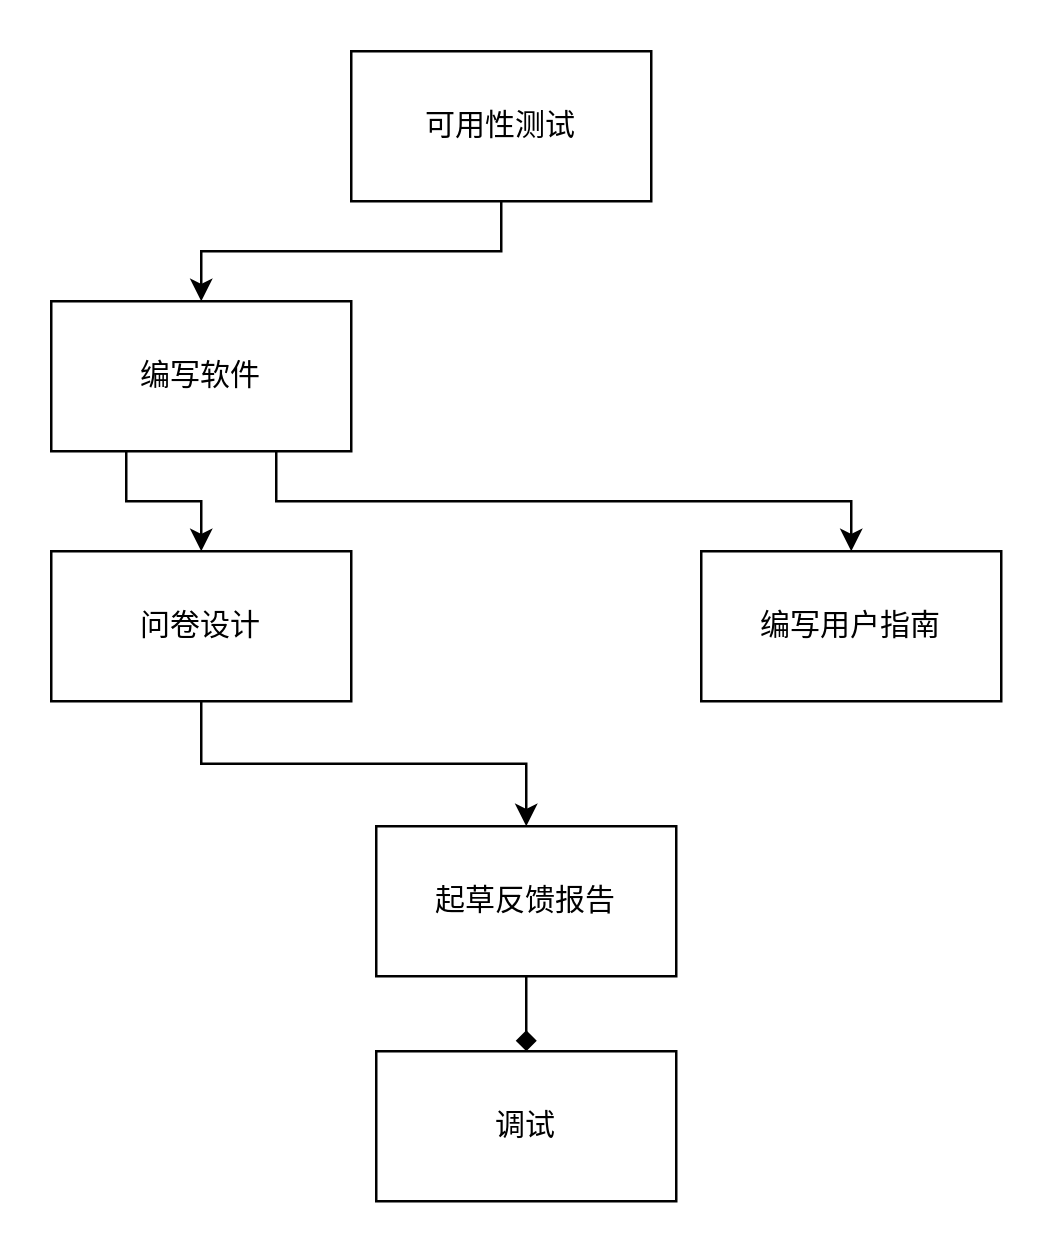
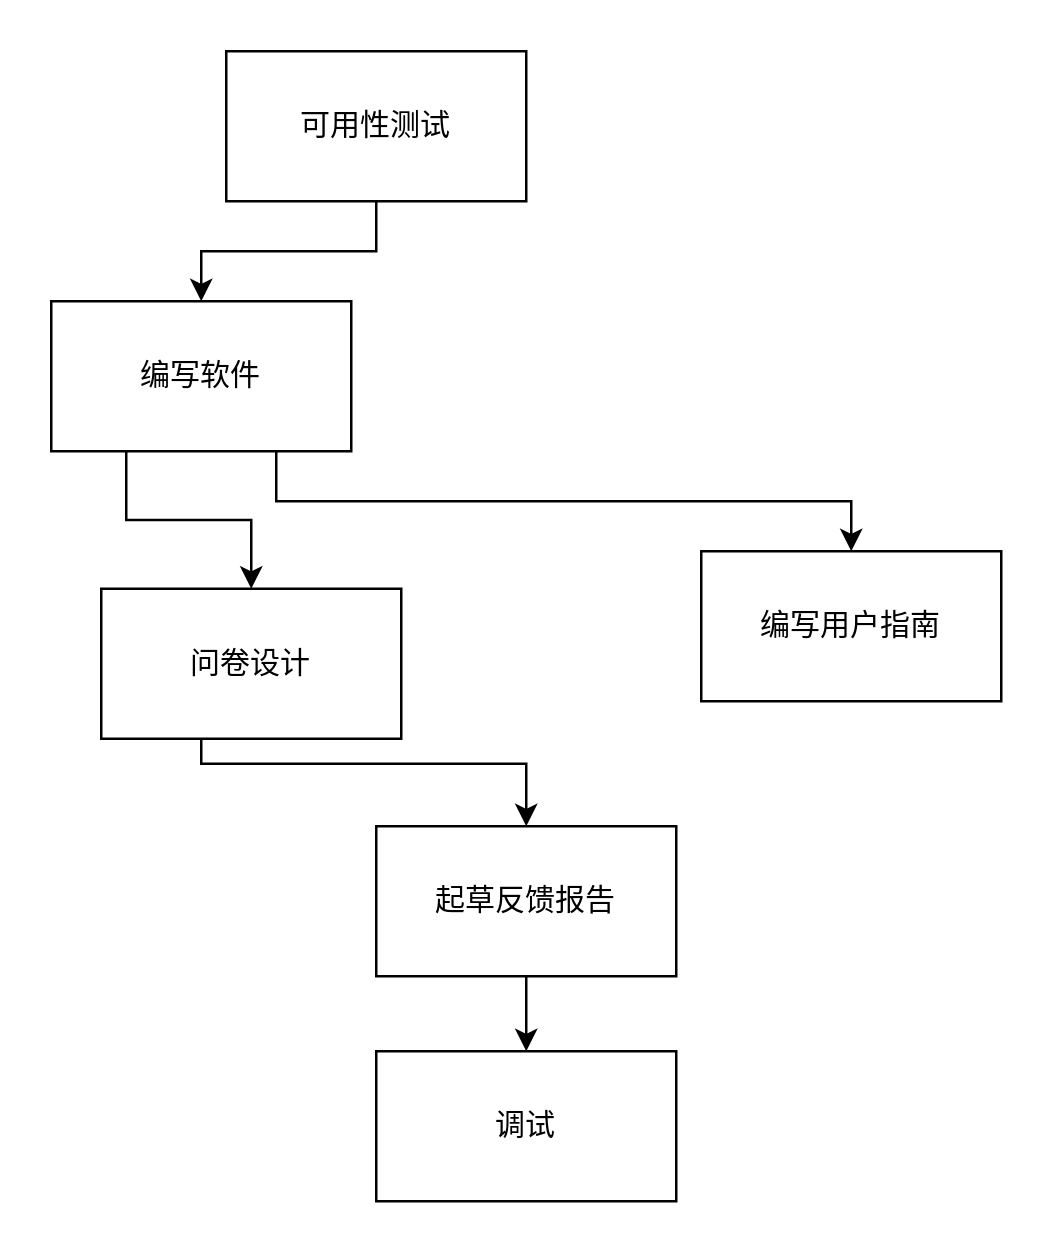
(501, 126) -> (376, 126)
(201, 626) -> (251, 664)
(526, 1031) -> (526, 1032)
